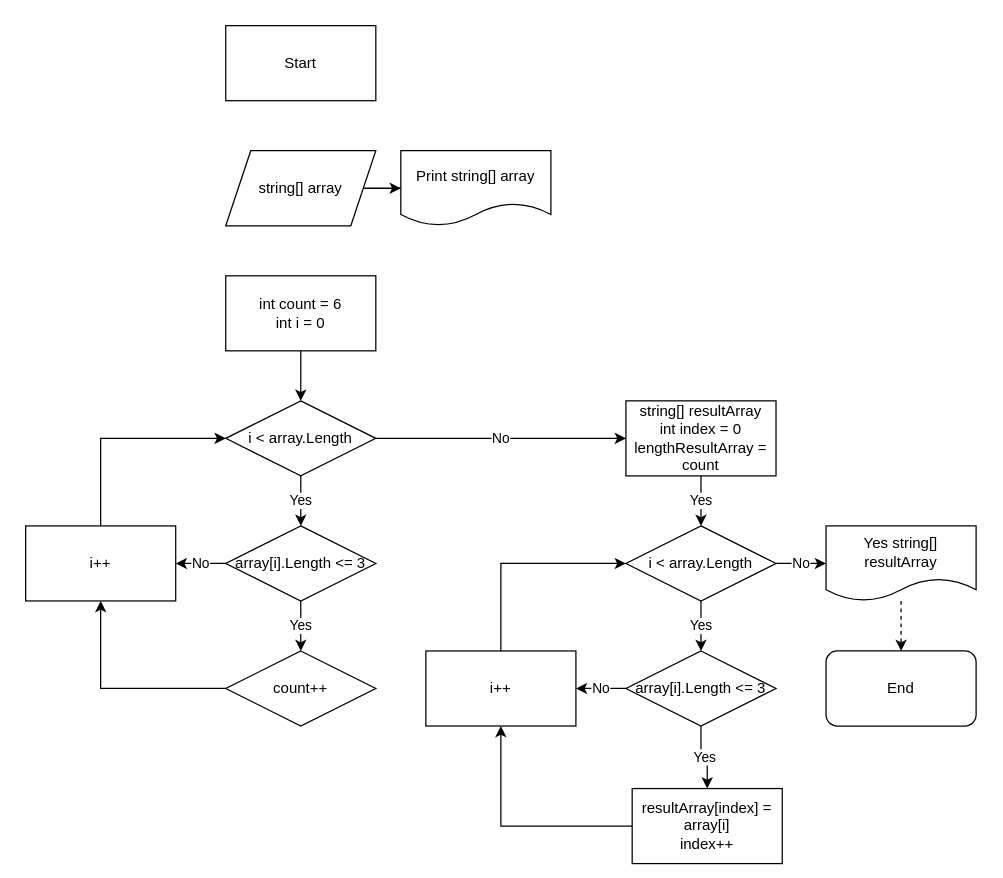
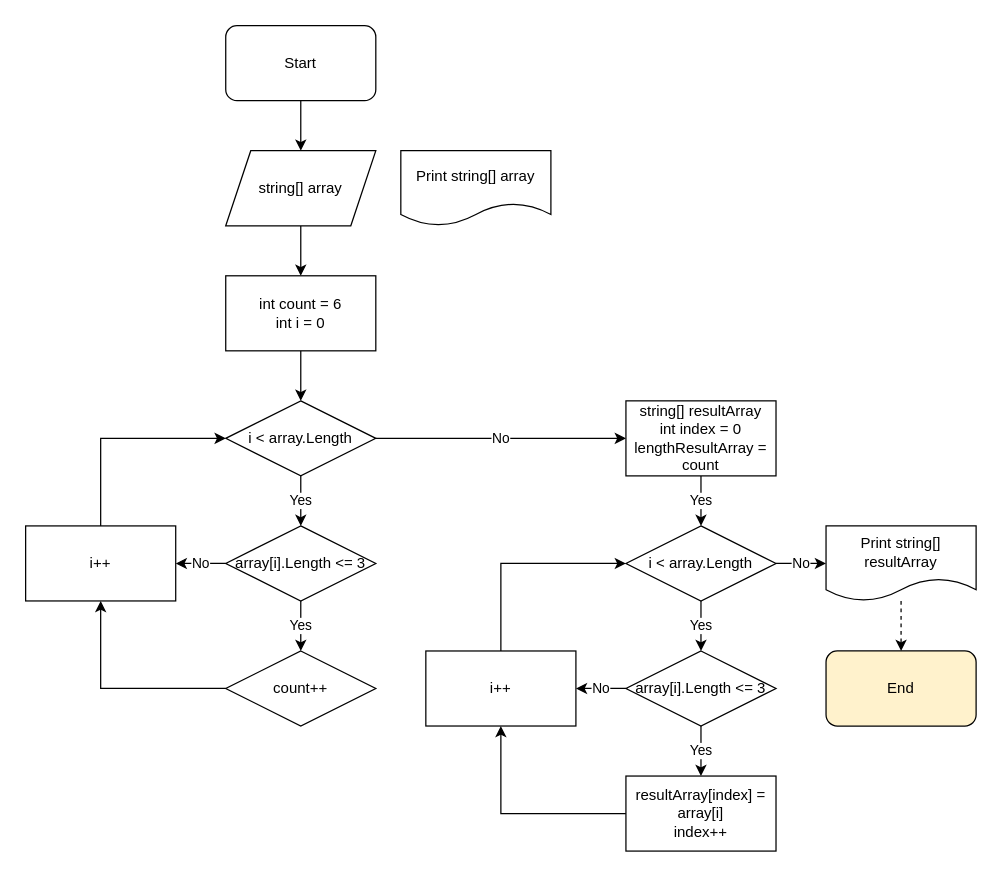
(301, 63) -> (301, 63)
none -> (301, 122)
(399, 188) -> none
none -> (301, 247)
(901, 552) -> (901, 552)
(901, 688) -> (901, 688)
(707, 826) -> (701, 813)
